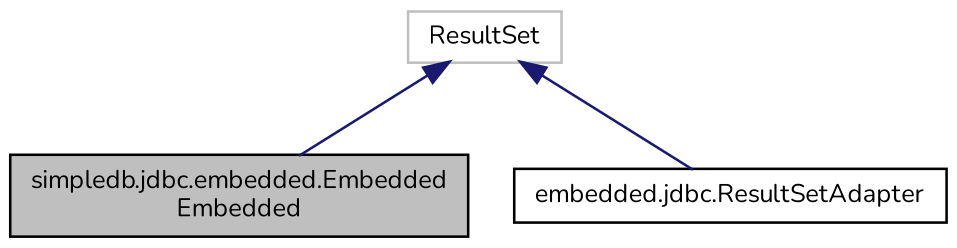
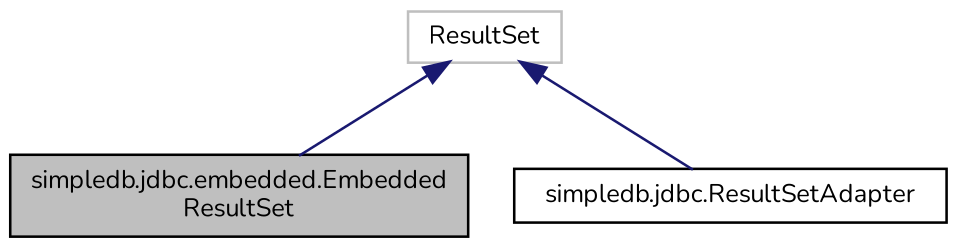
(239, 196) -> (239, 196)
(730, 196) -> (730, 196)
